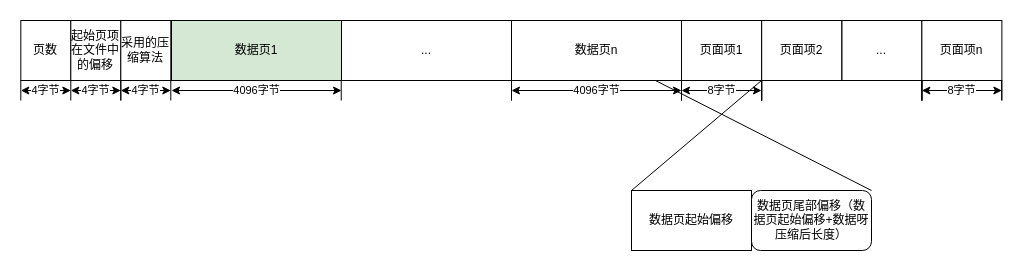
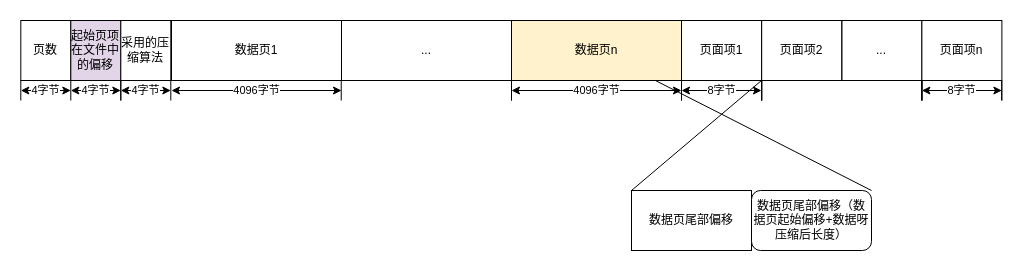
(96, 51) -> (96, 51)
(257, 51) -> (257, 51)
(597, 51) -> (597, 51)
(692, 221) -> (692, 221)
